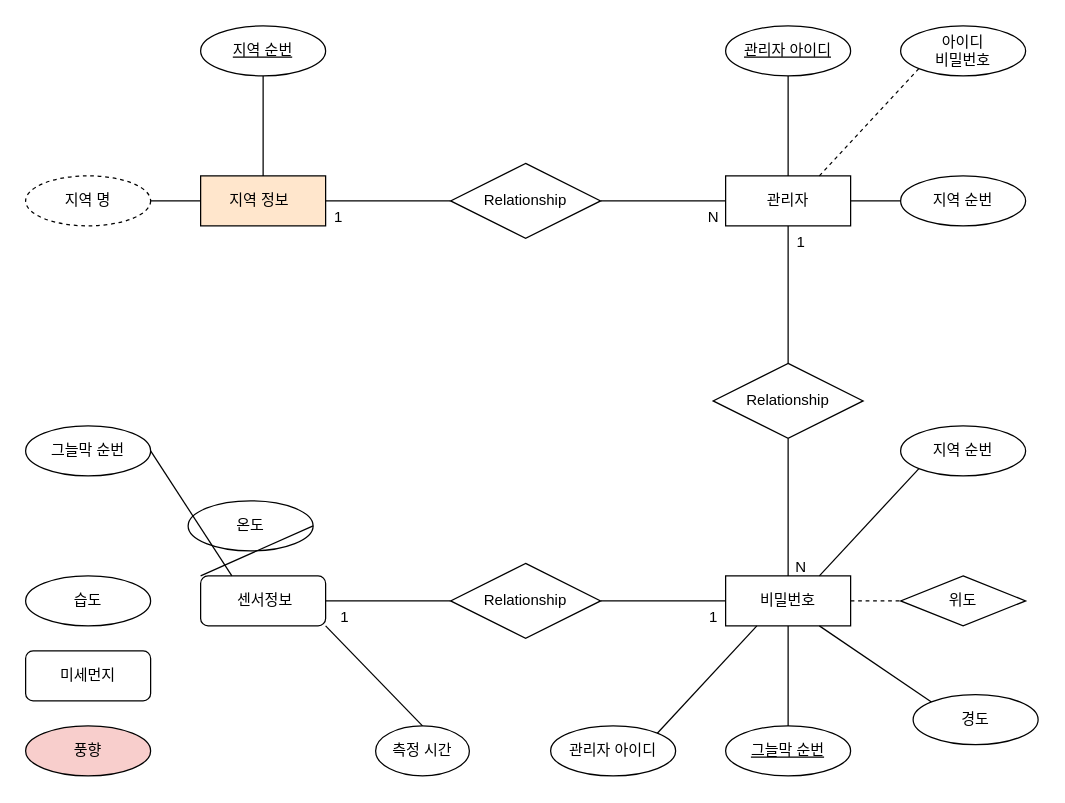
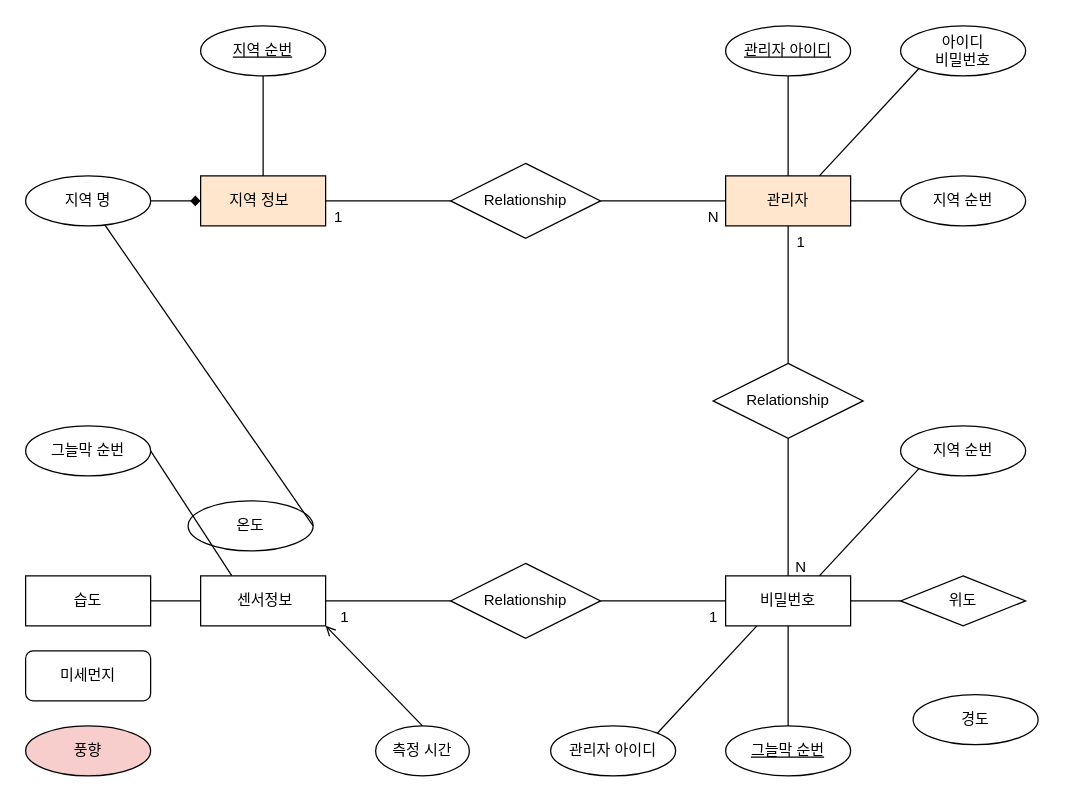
(868, 123) -> (868, 123)
(88, 201) -> (88, 201)
(195, 201) -> (190, 201)
(788, 201) -> (788, 201)
(257, 550) -> (209, 376)
(88, 601) -> (88, 601)
none -> (176, 601)
(263, 601) -> (263, 601)
(874, 601) -> (874, 601)
(328, 629) -> (330, 630)
(875, 663) -> none
